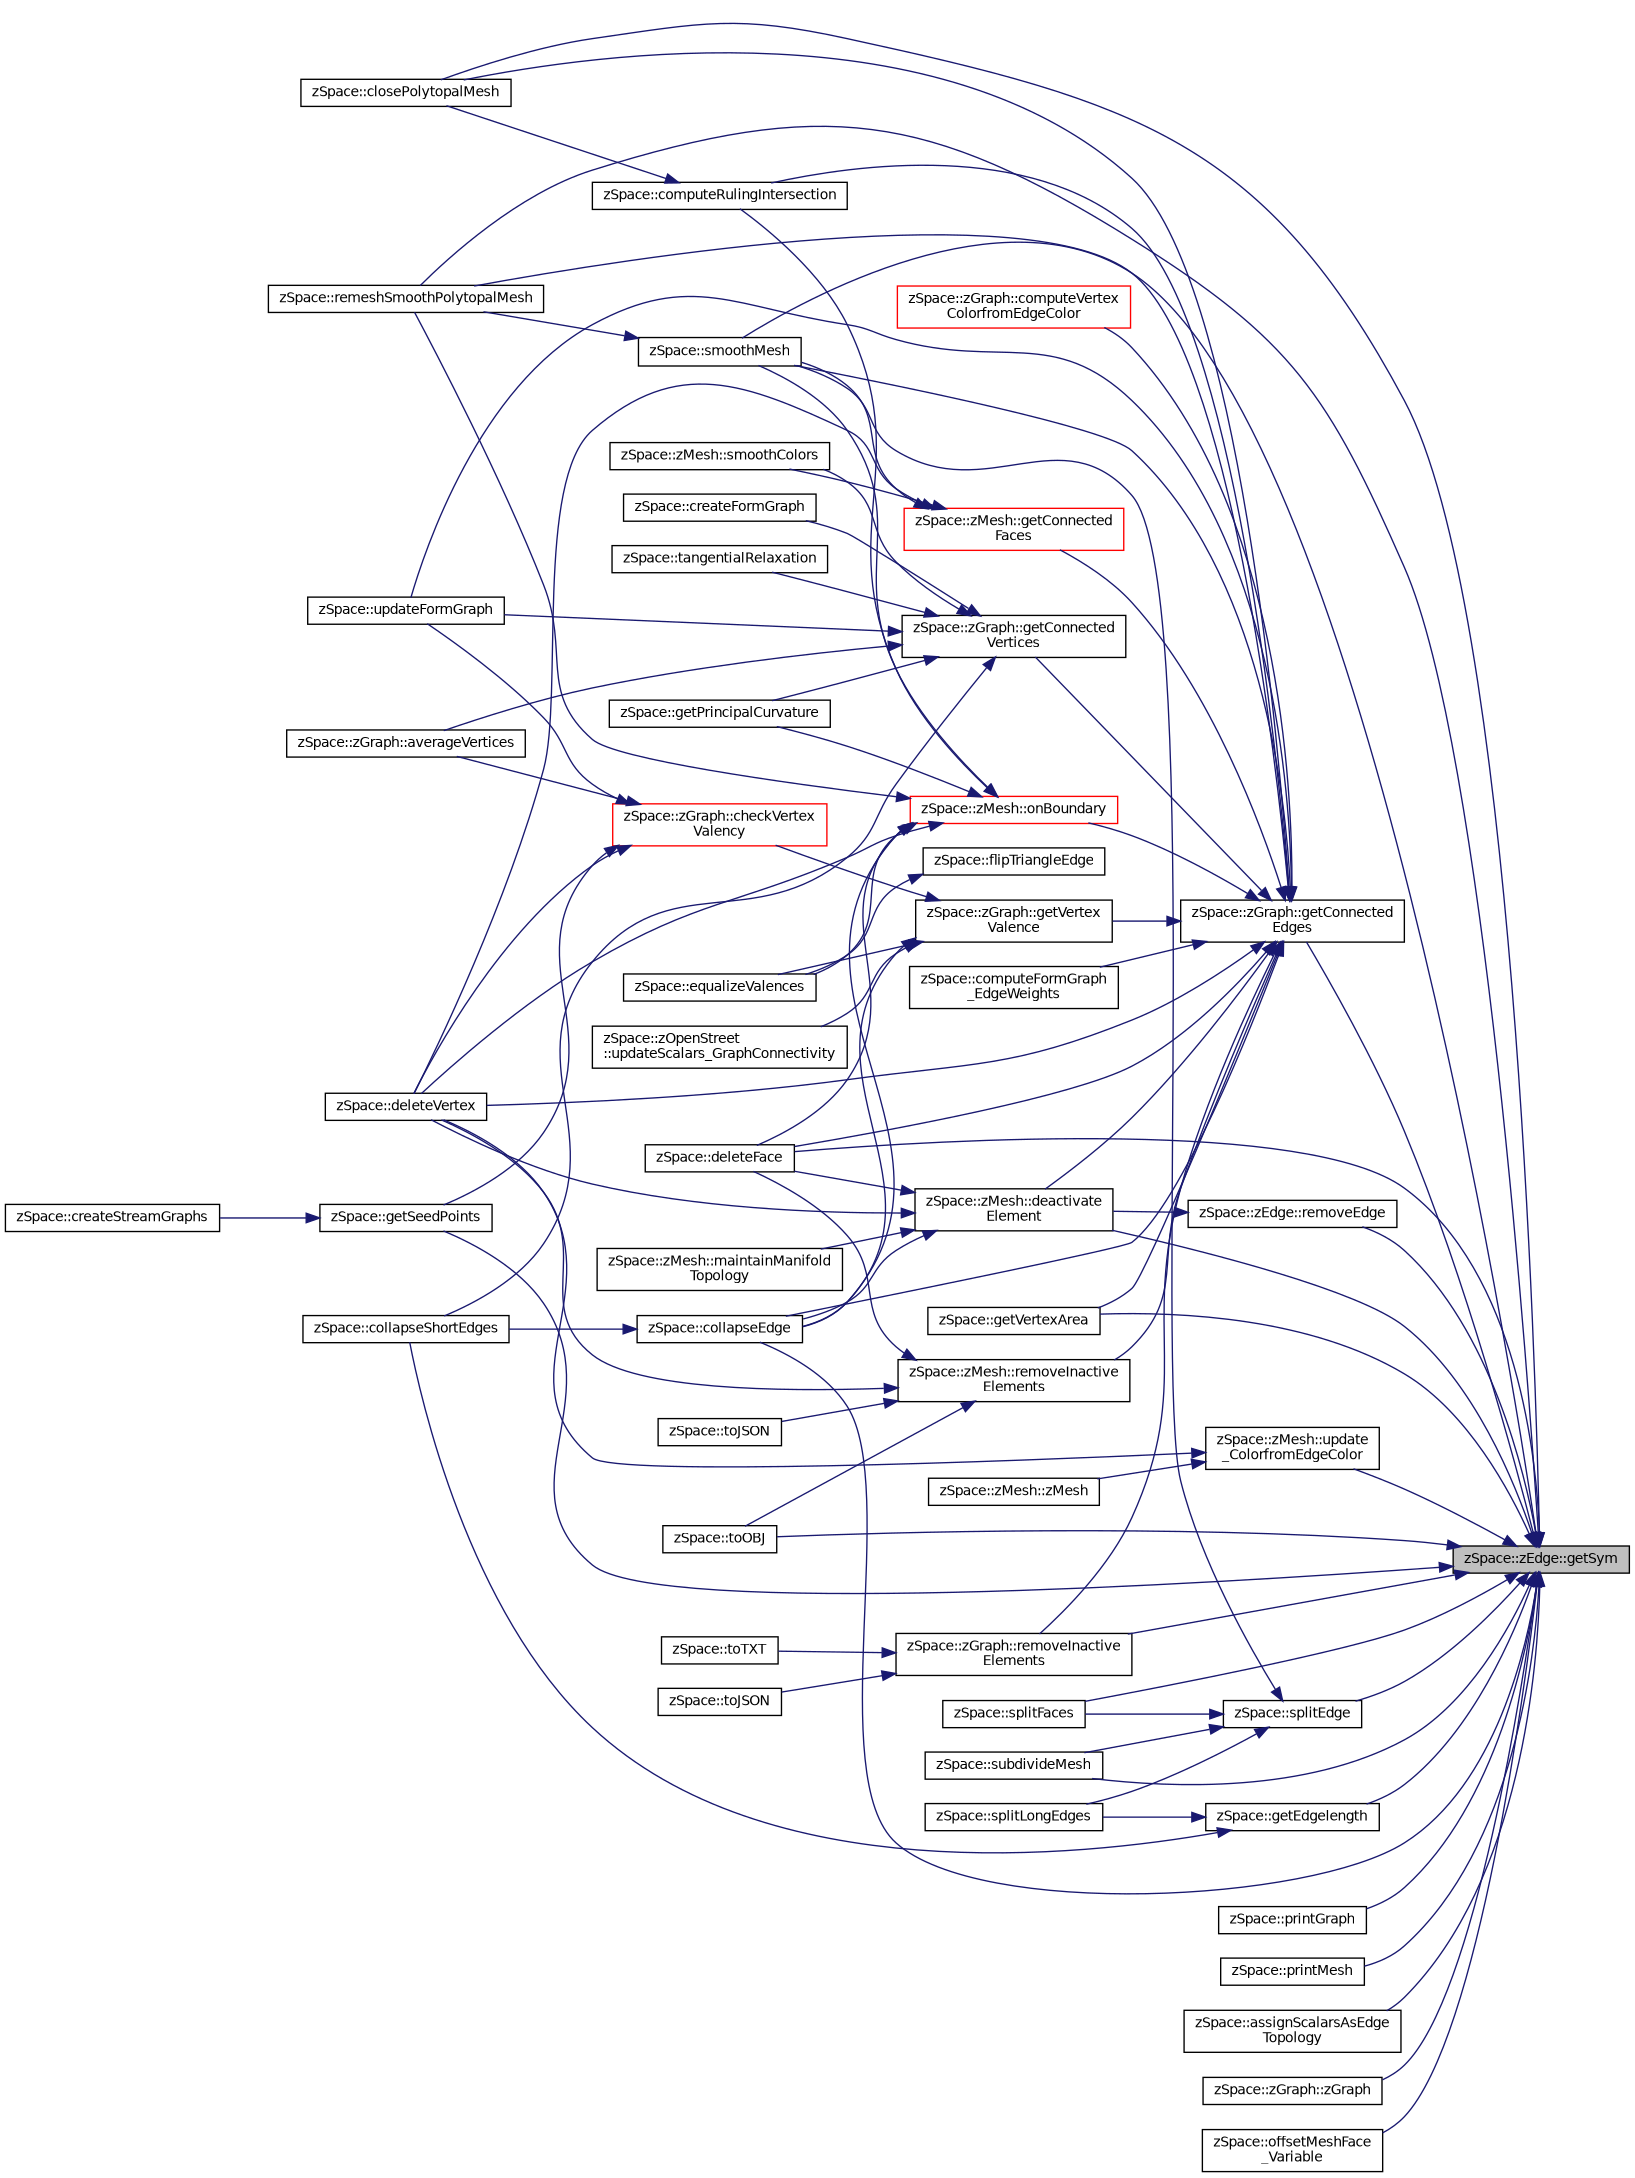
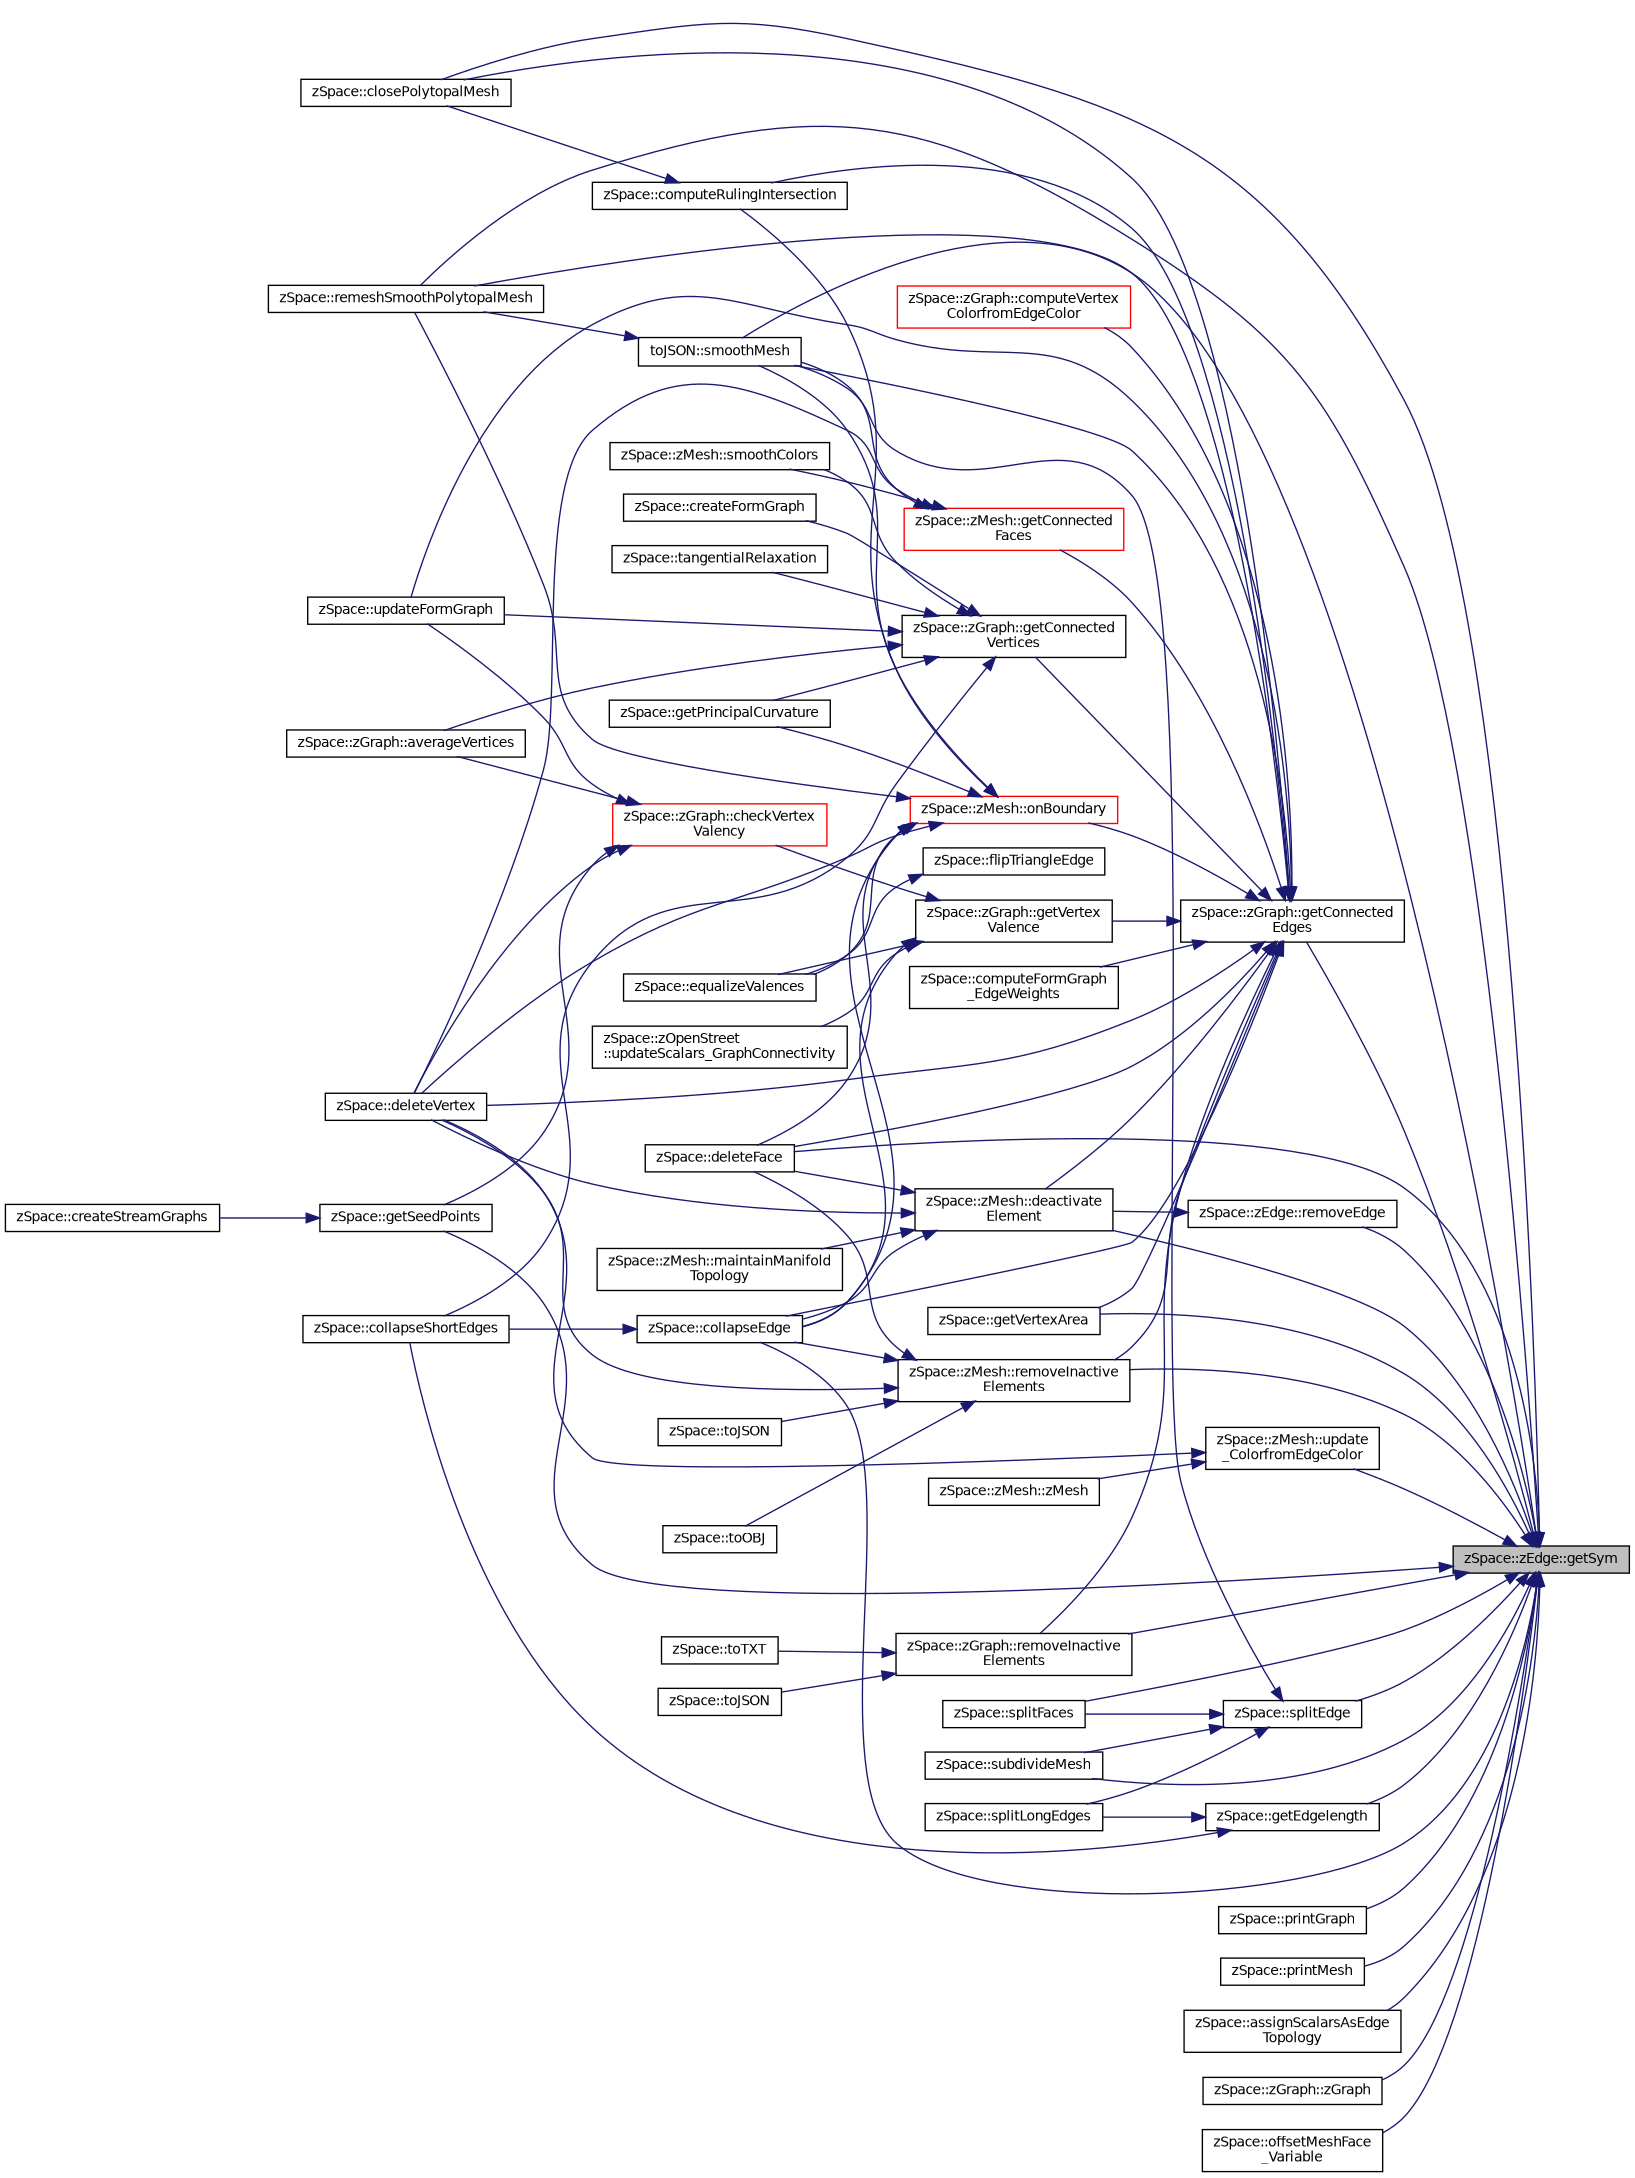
(720, 352) -> (720, 352)
none -> (839, 1350)
(1112, 1531) -> (1354, 1395)
